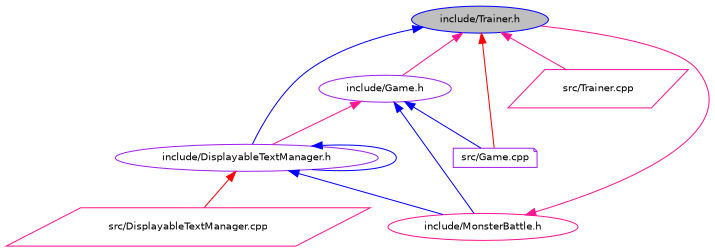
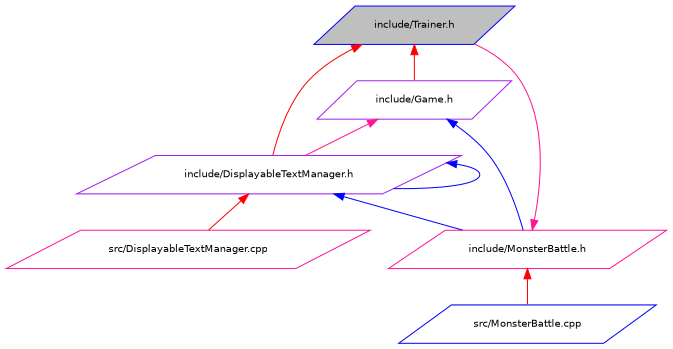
(480, 20) -> (414, 25)
(428, 57) -> (414, 68)
(317, 65) -> (300, 92)
(385, 89) -> (414, 100)
(598, 89) -> none
(247, 158) -> (269, 175)
(495, 158) -> none
(483, 227) -> (527, 249)
none -> (527, 324)
